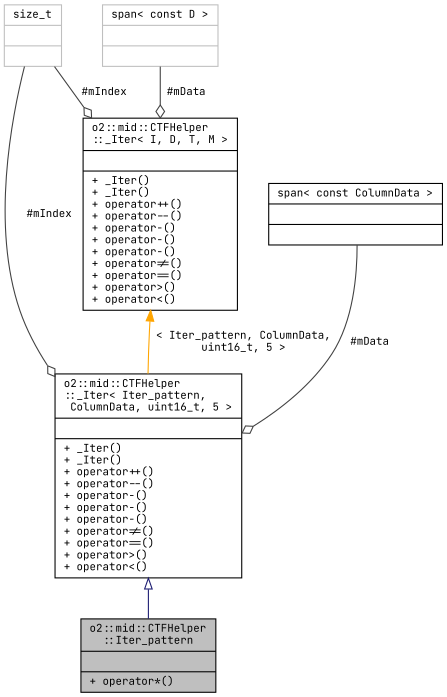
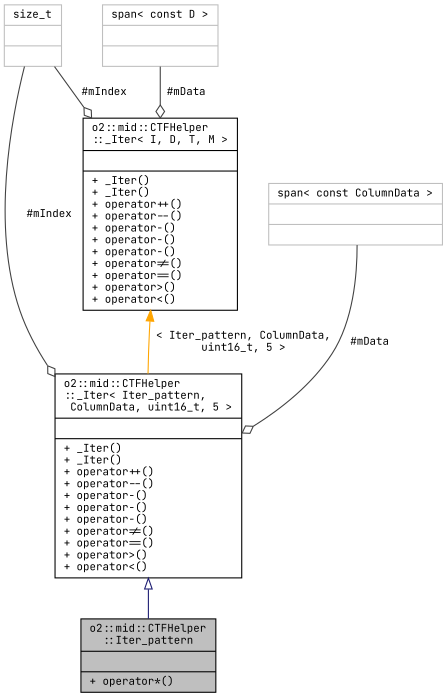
(356, 214) -> (356, 214)
